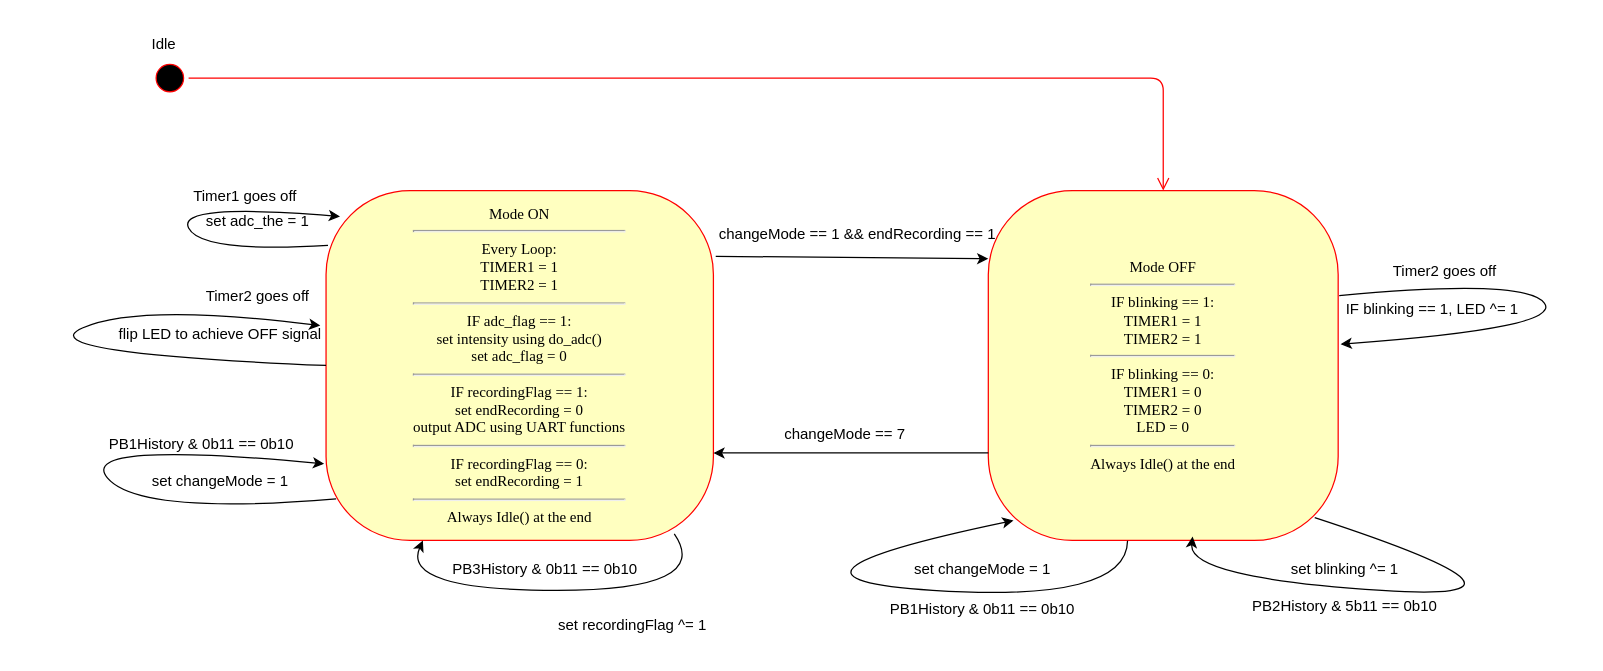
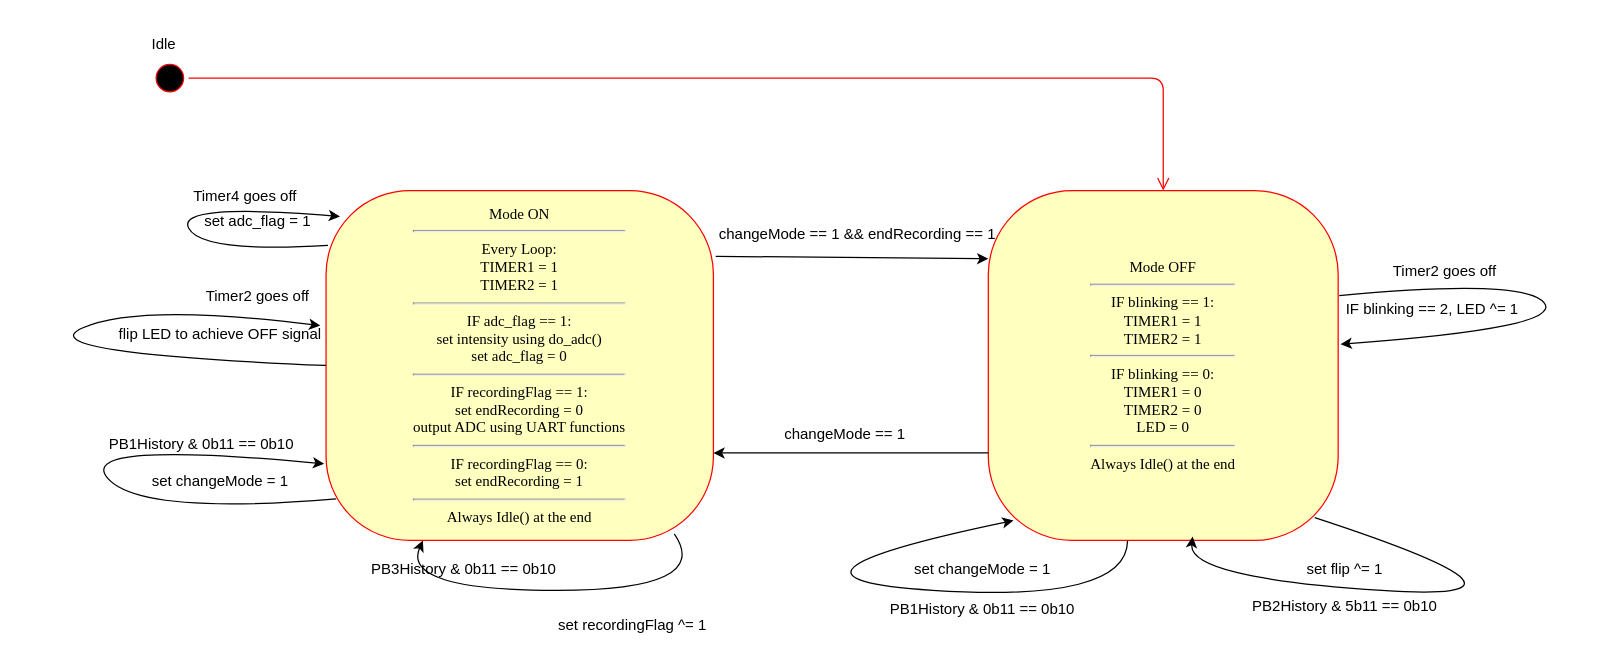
(245, 197) -> (245, 197)
(258, 222) -> (258, 222)
(1433, 309) -> (1433, 309)
(845, 434) -> (845, 434)
(544, 569) -> (463, 569)
(1345, 569) -> (1345, 569)
